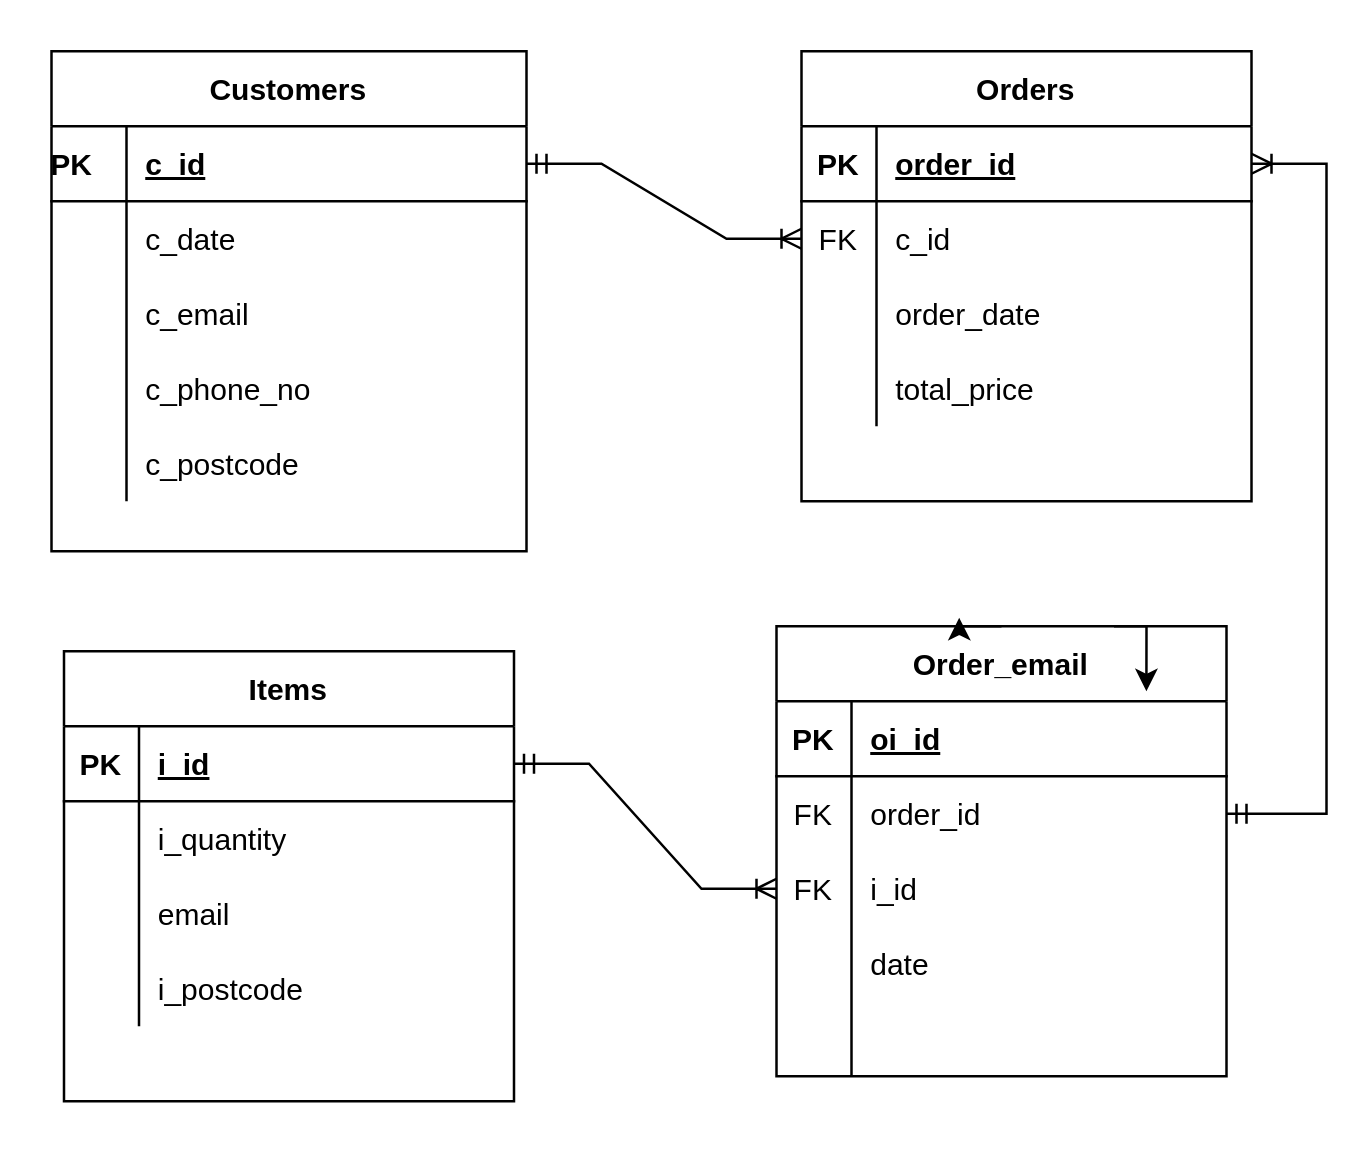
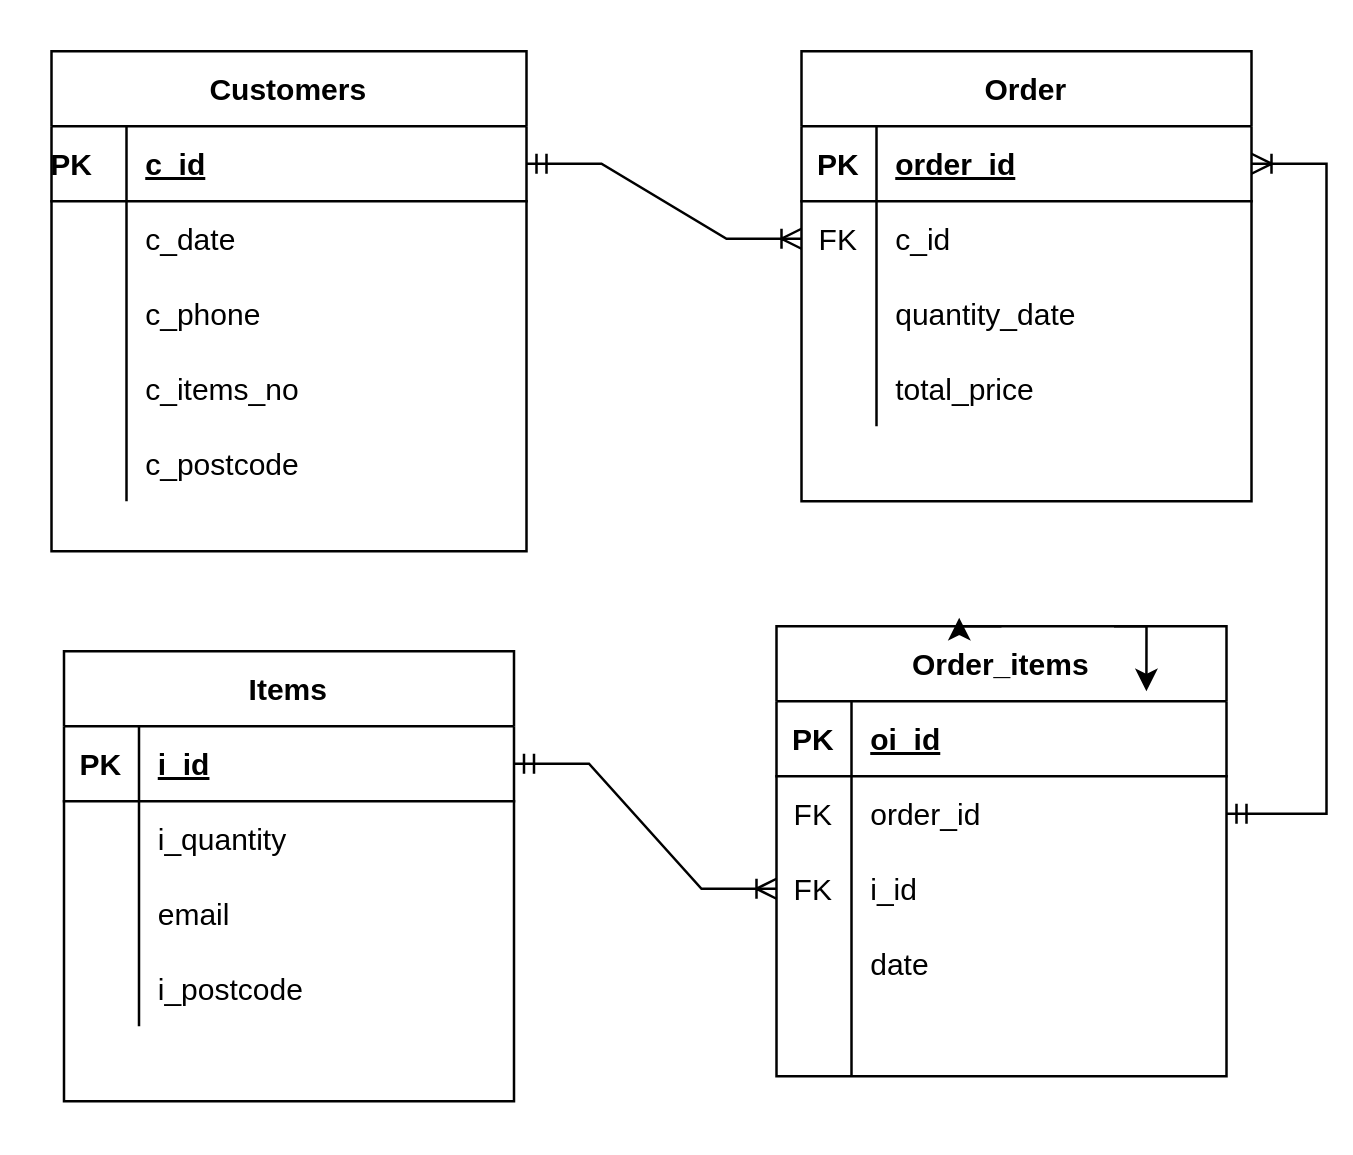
(1025, 90) -> (1025, 90)
(196, 315) -> (204, 315)
(979, 315) -> (1000, 315)
(229, 390) -> (225, 390)
(1000, 665) -> (1000, 665)
